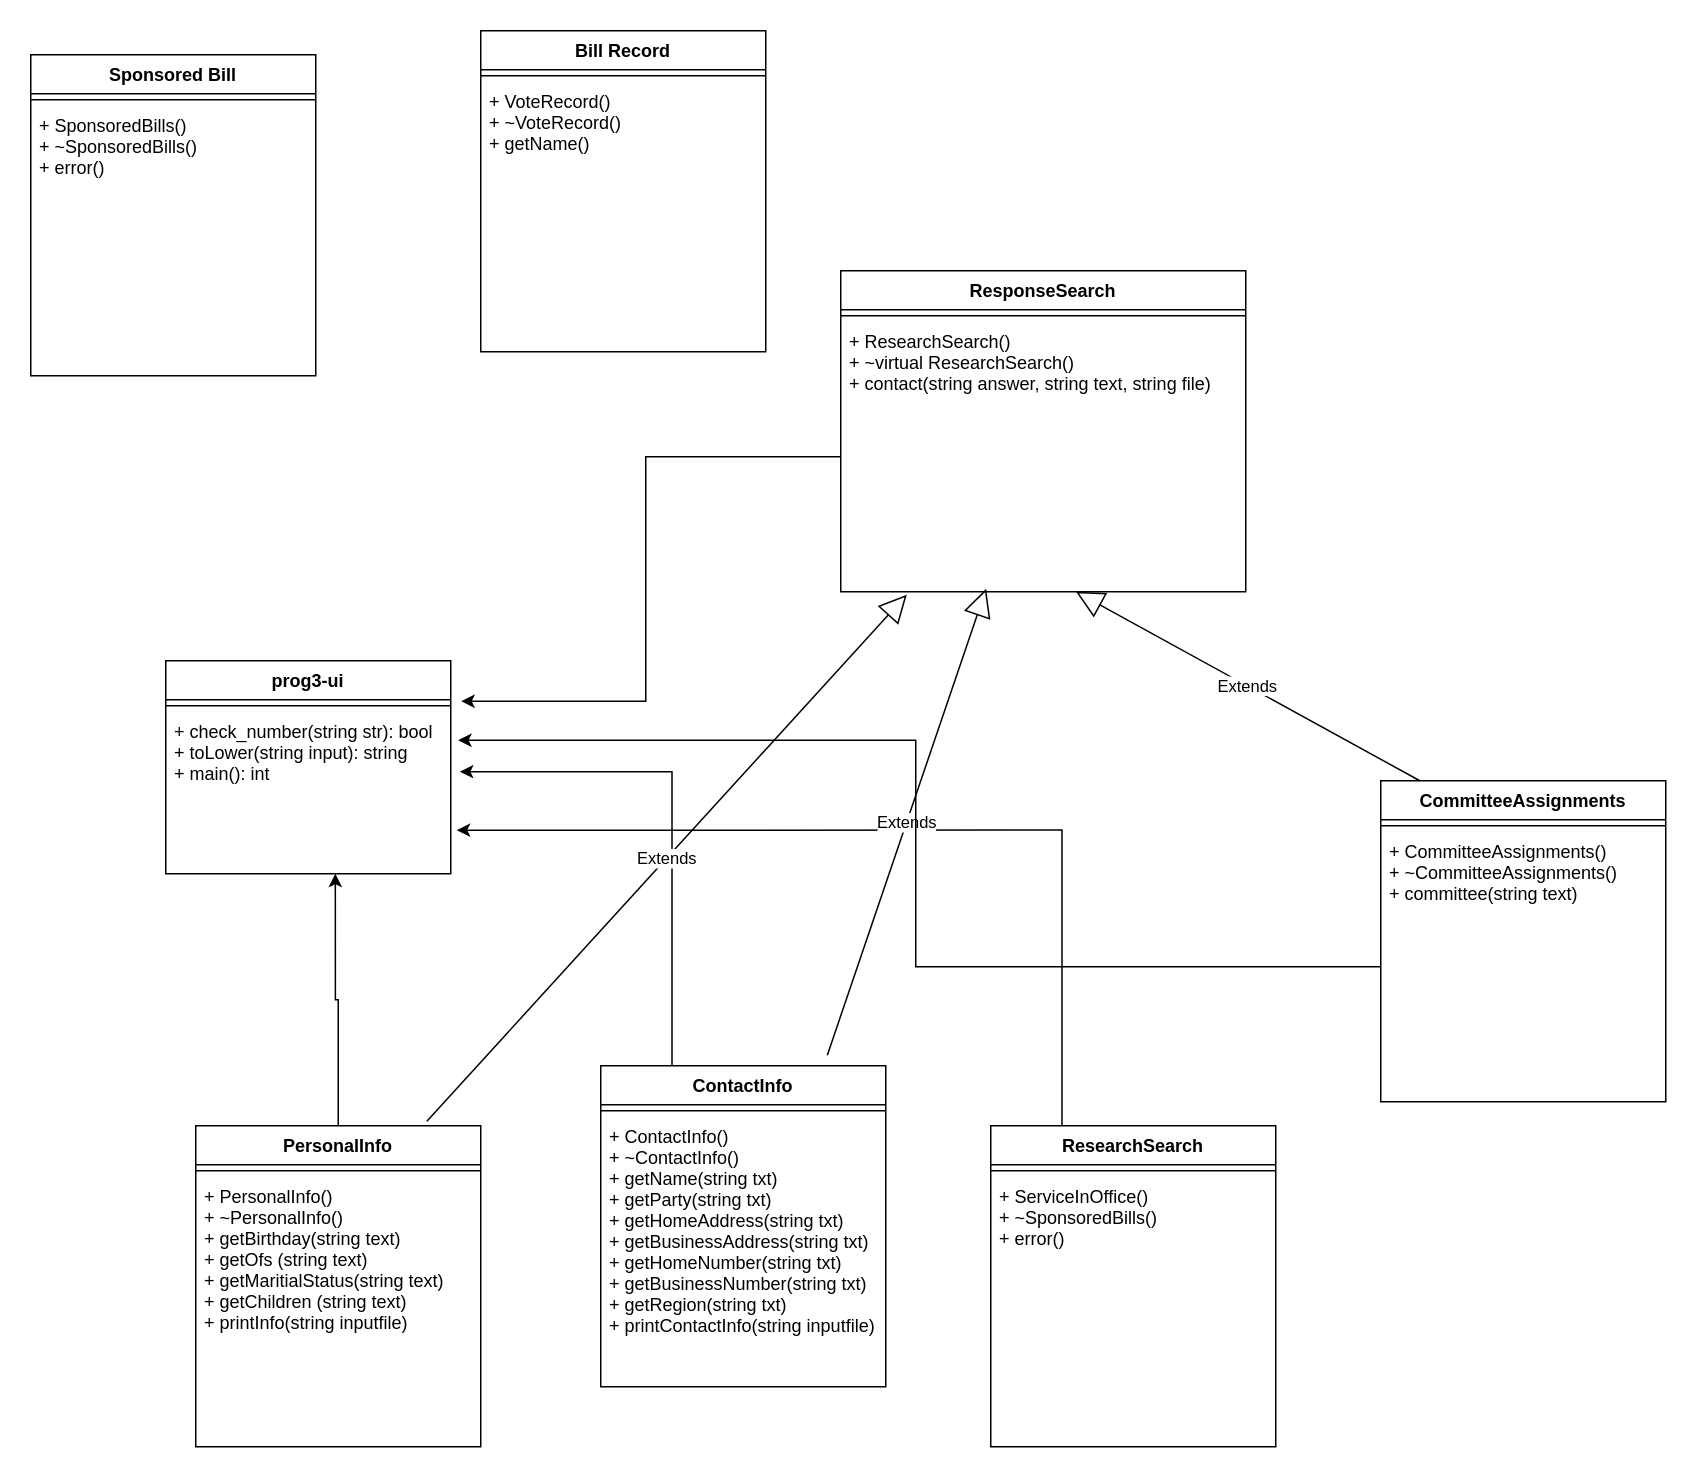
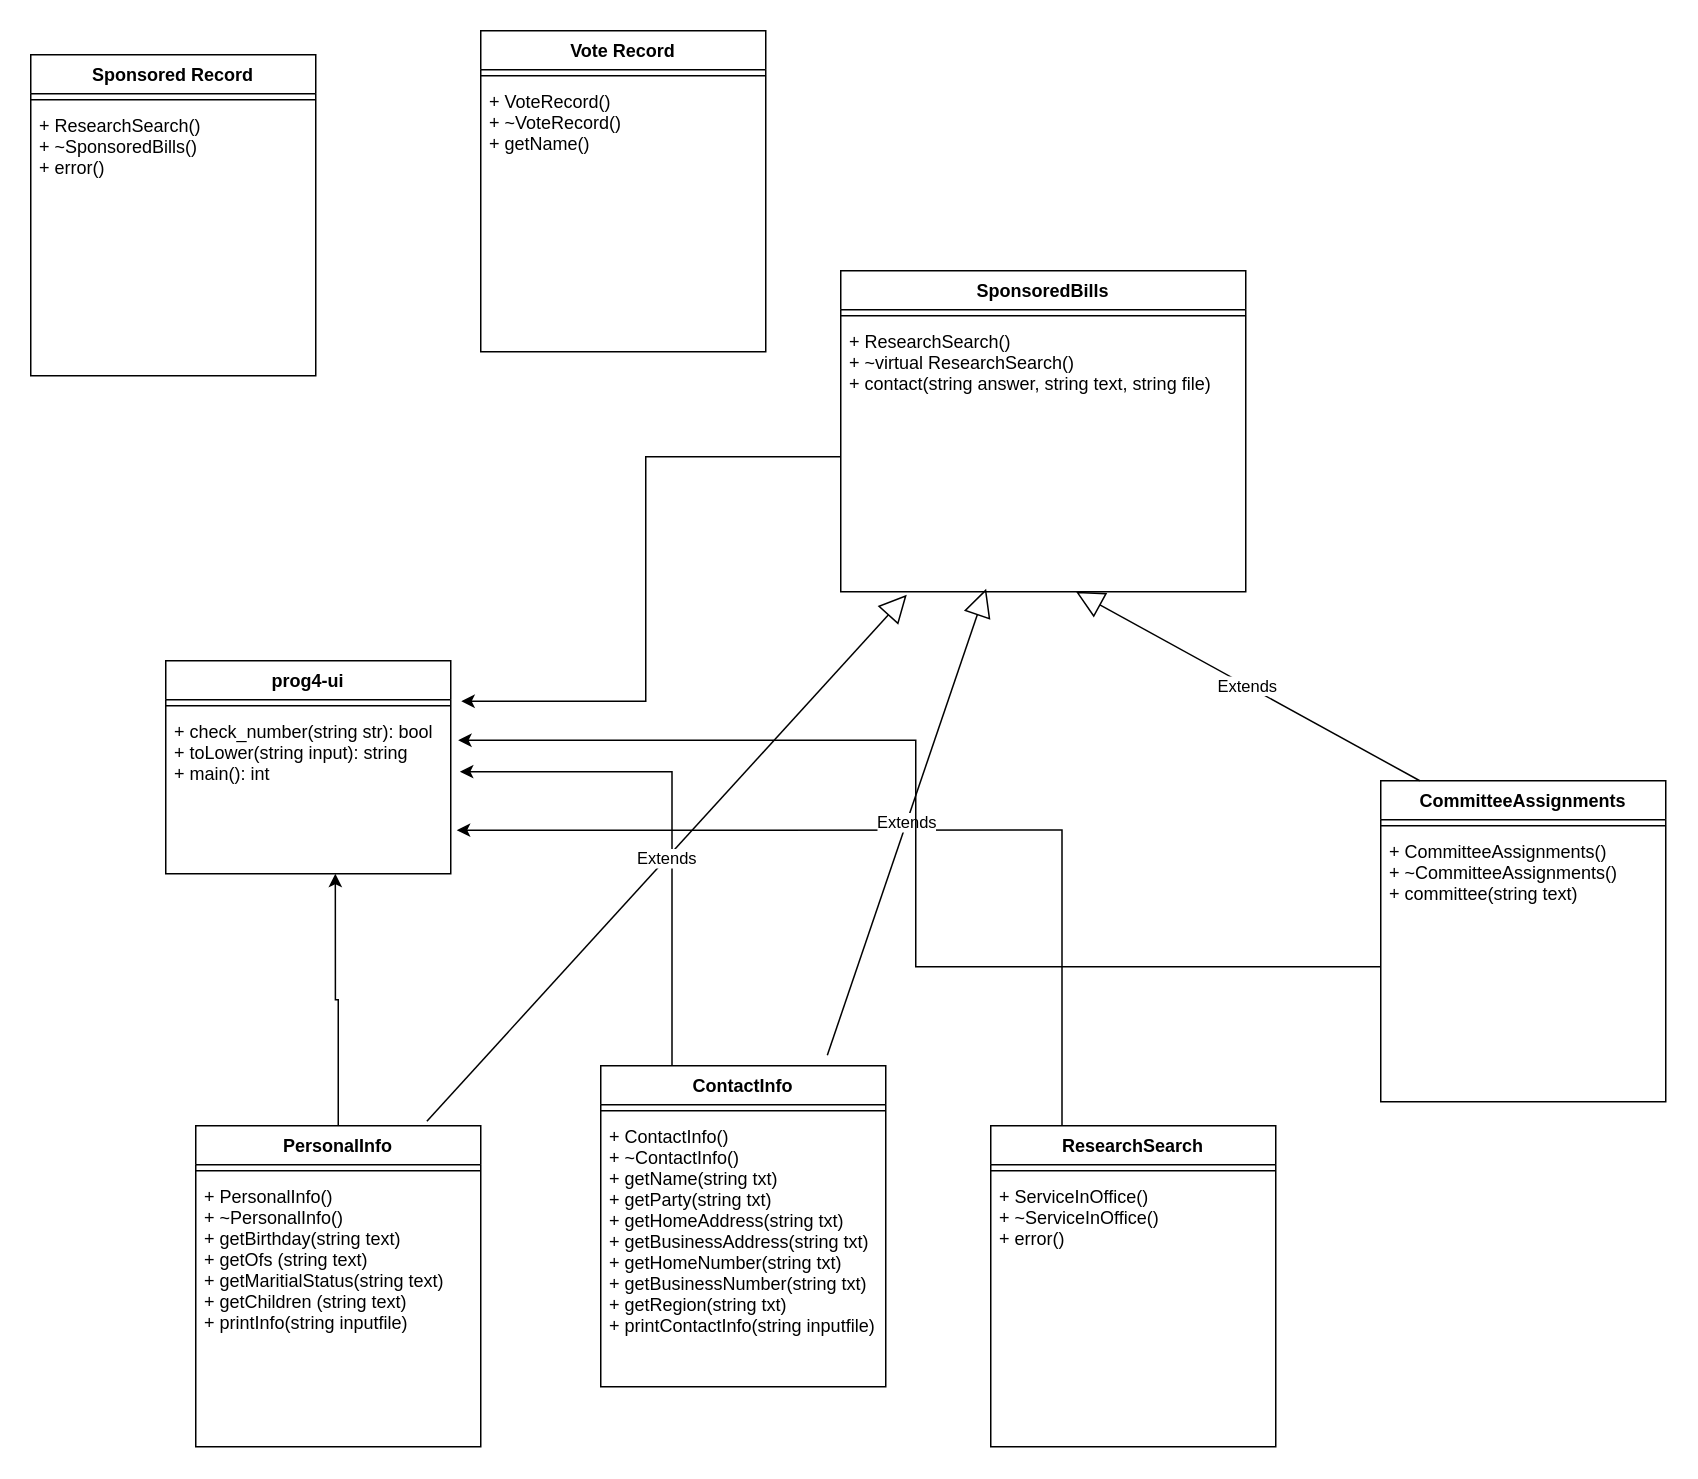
(623, 51) -> (623, 51)
(173, 75) -> (173, 75)
(120, 126) -> (127, 126)
(1043, 291) -> (1043, 291)
(308, 681) -> (308, 681)
(1088, 1197) -> (1088, 1197)
